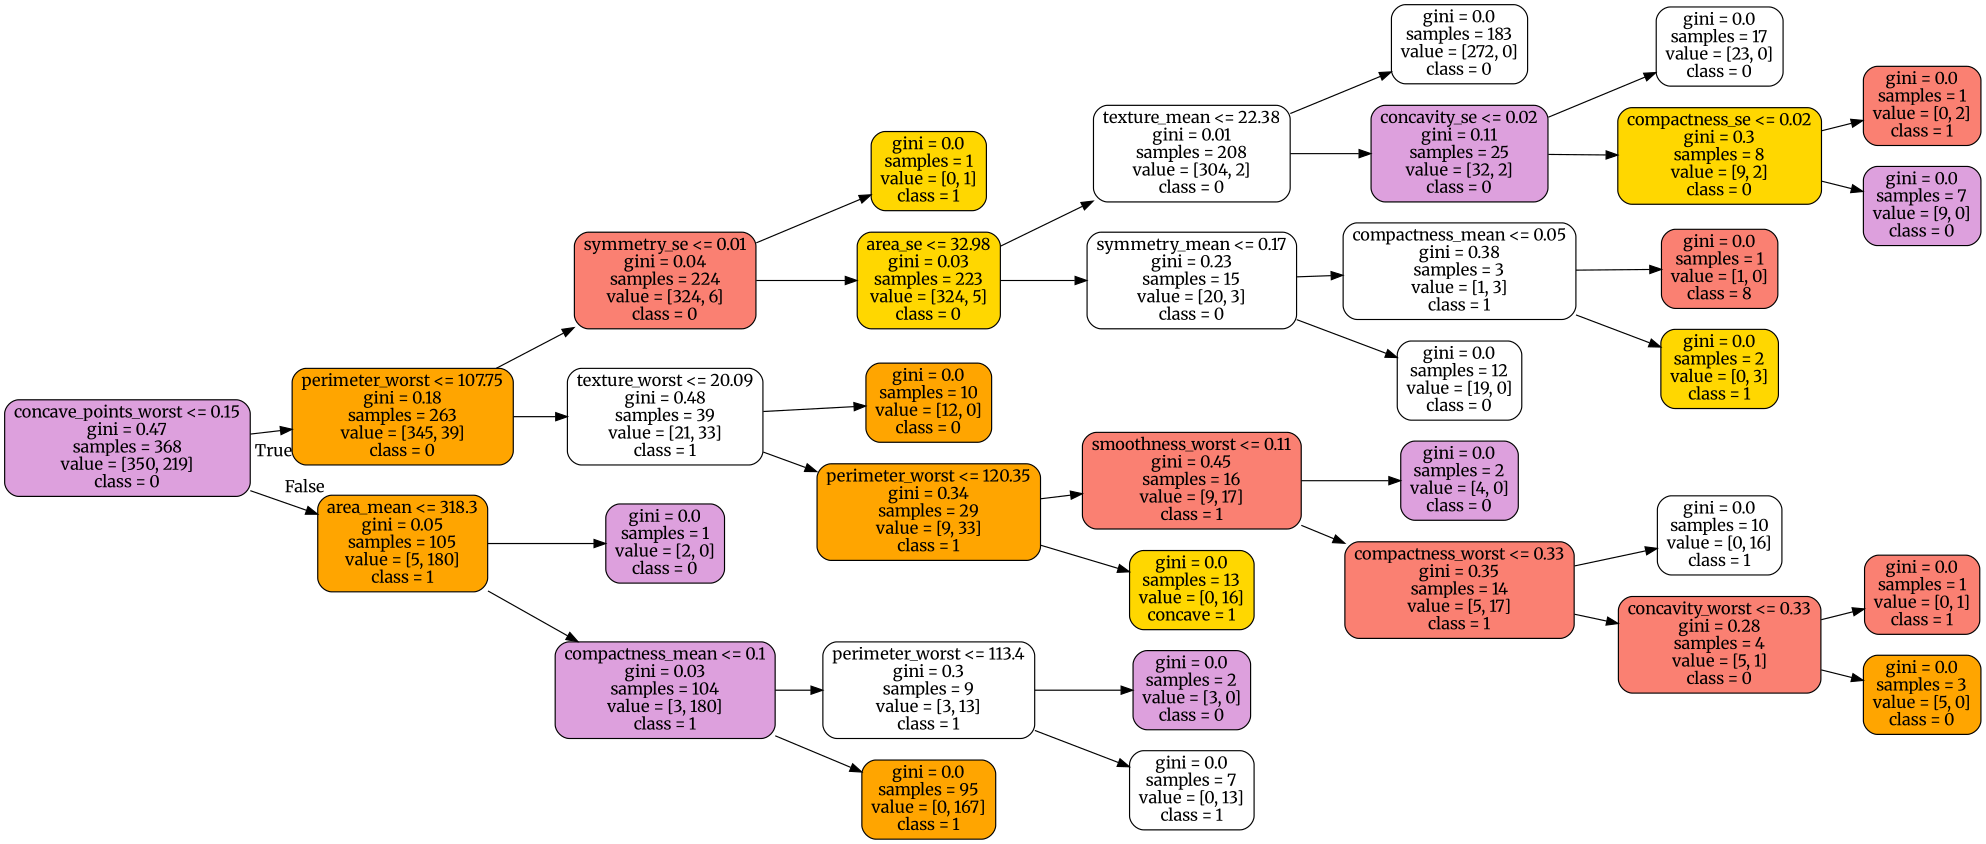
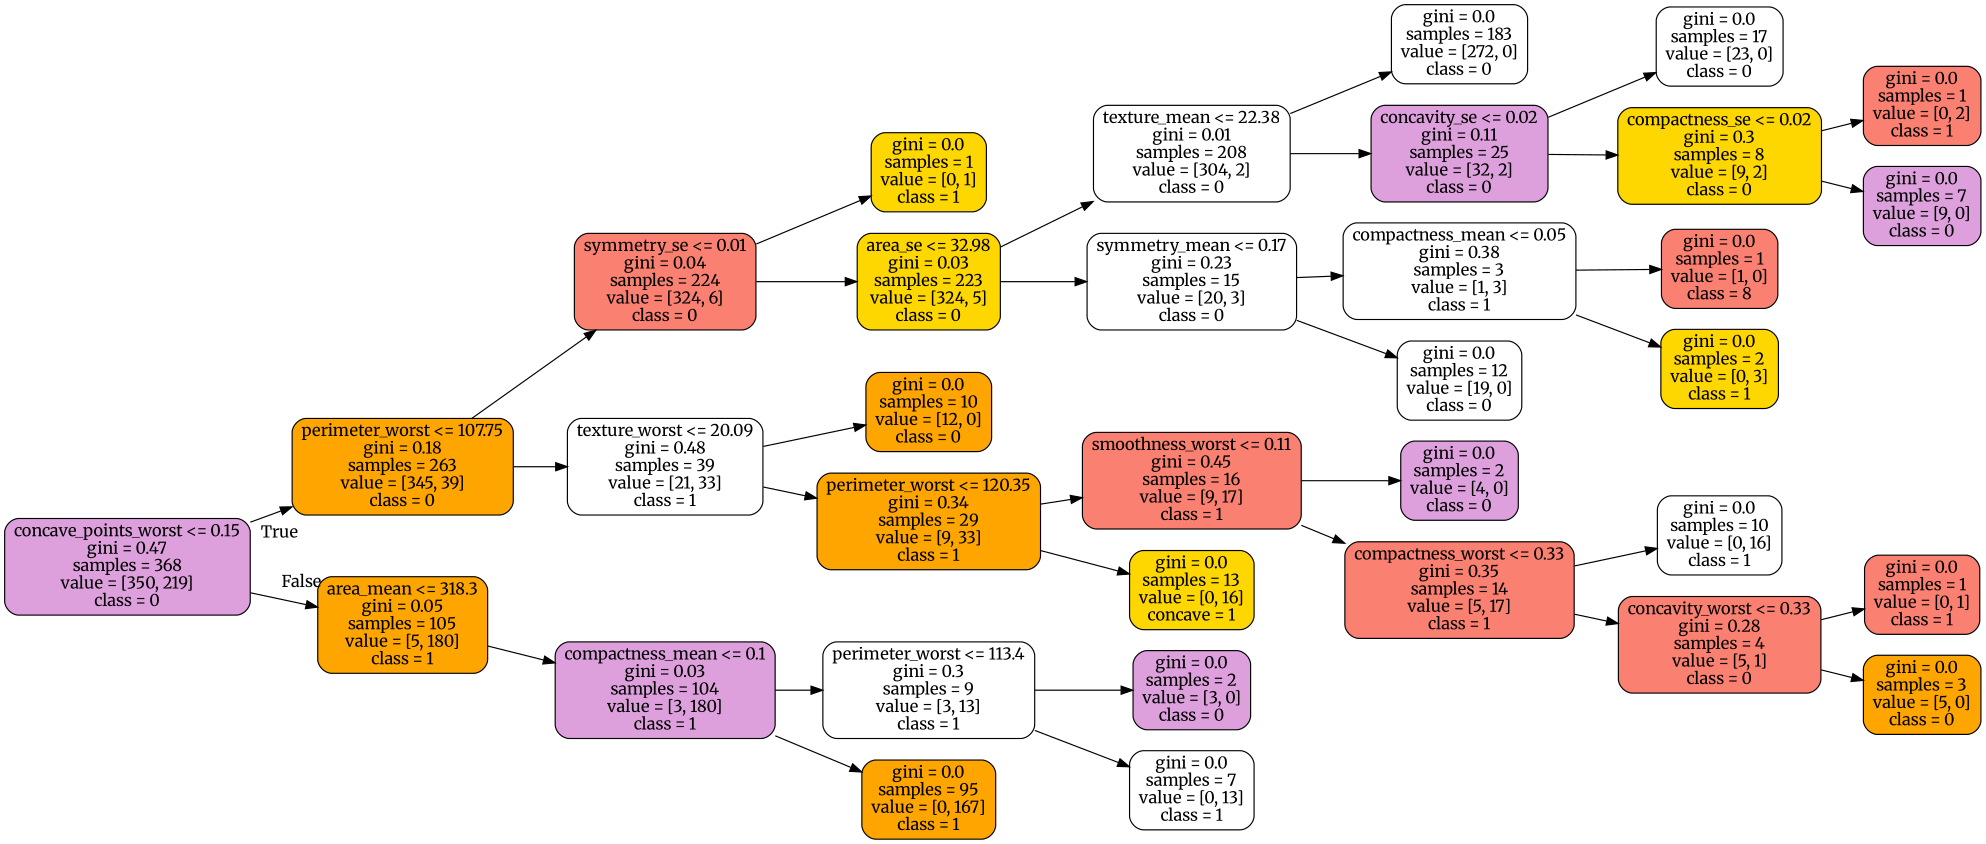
(665, 544) -> none
